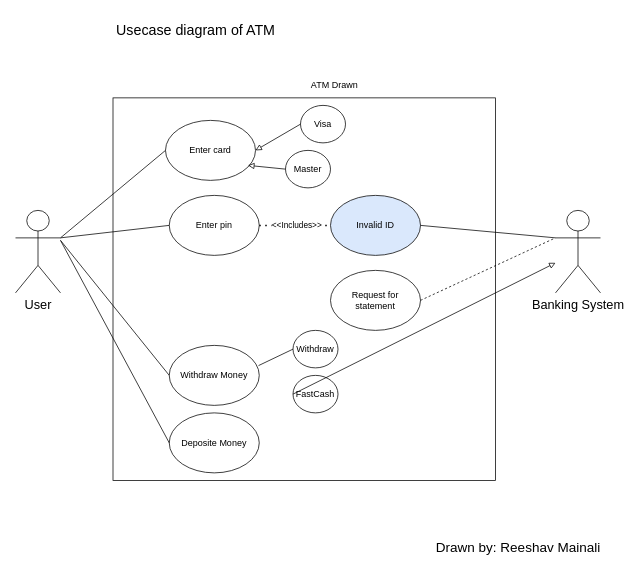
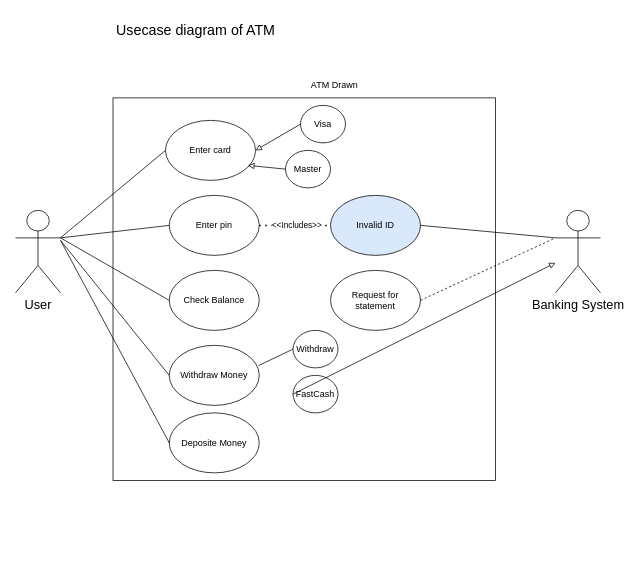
none -> (115, 269)
none -> (214, 300)
(518, 548) -> none
